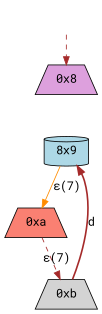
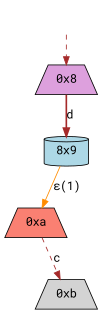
(67, 187) -> (67, 187)
(87, 227) -> (66, 111)
(57, 259) -> (57, 259)
